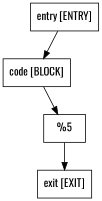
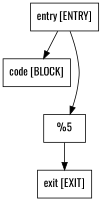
(49, 97) -> (79, 69)
